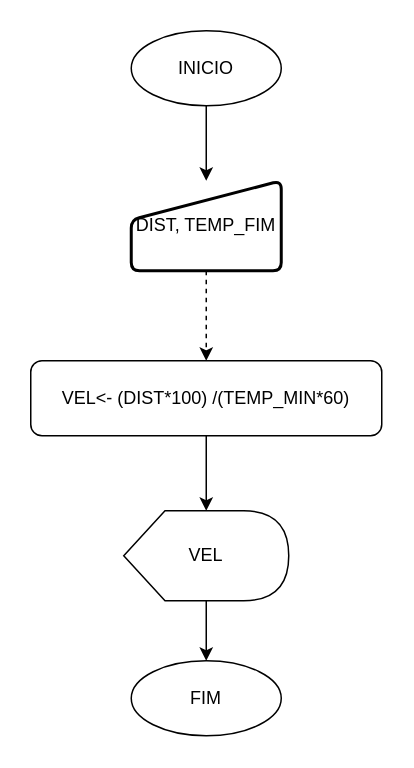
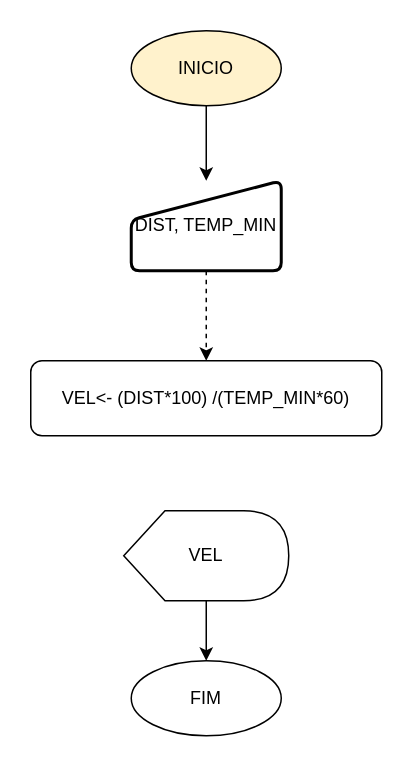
(206, 68) -> (206, 68)
(206, 226) -> (206, 226)
(206, 468) -> none
